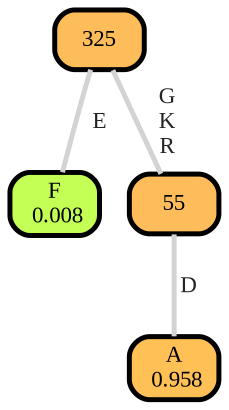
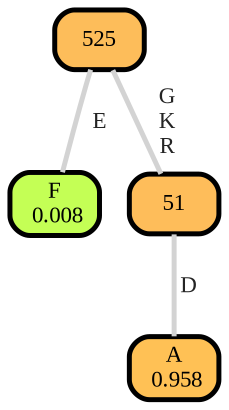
(100, 40) -> (100, 40)
(174, 204) -> (174, 204)
